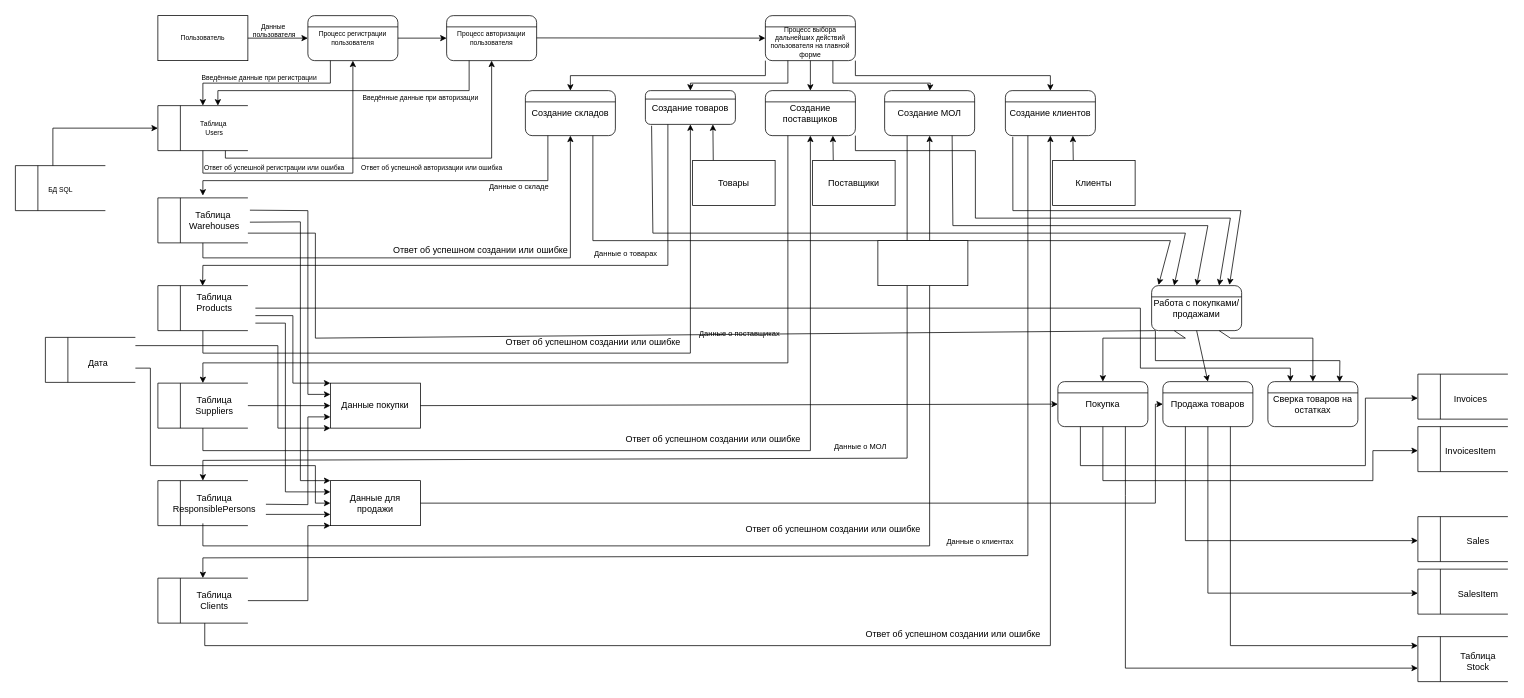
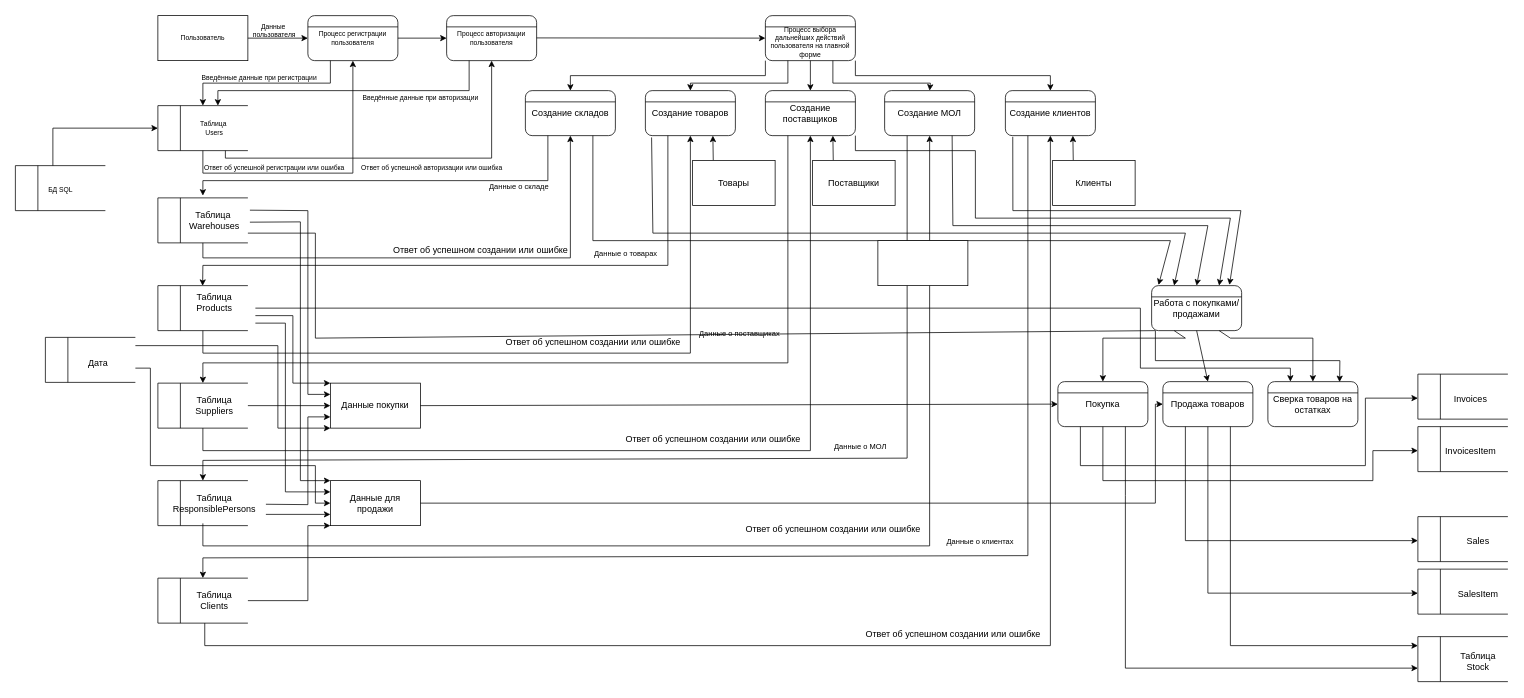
(690, 107) -> (690, 113)
